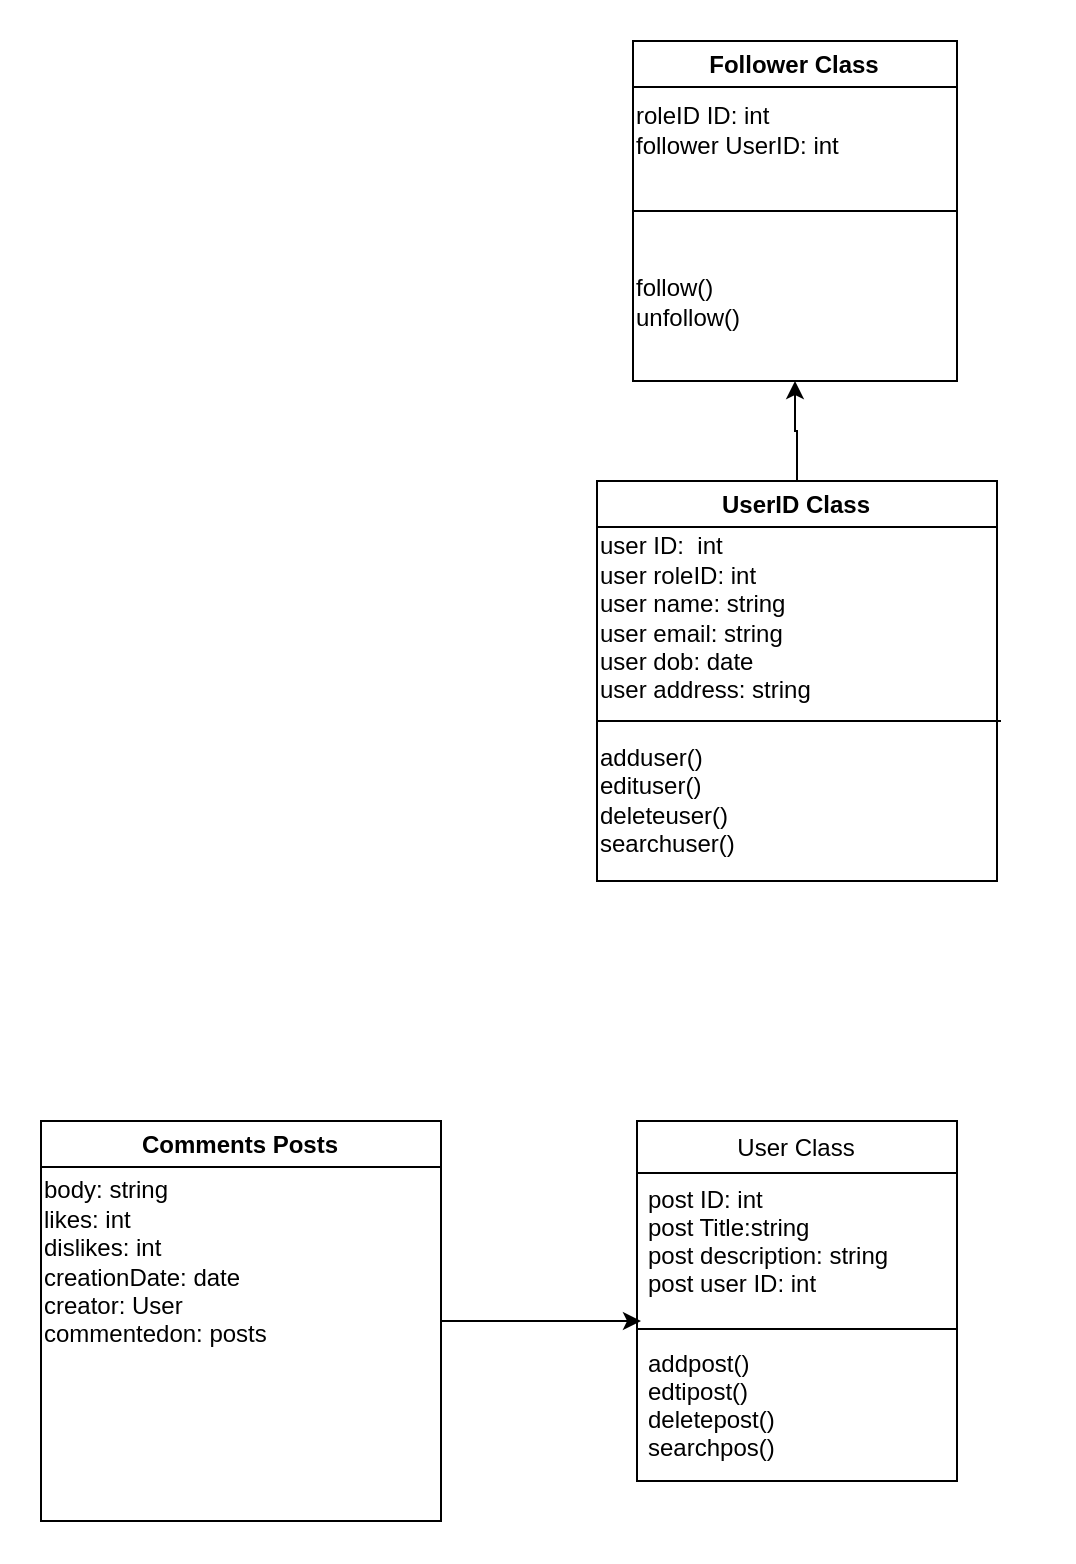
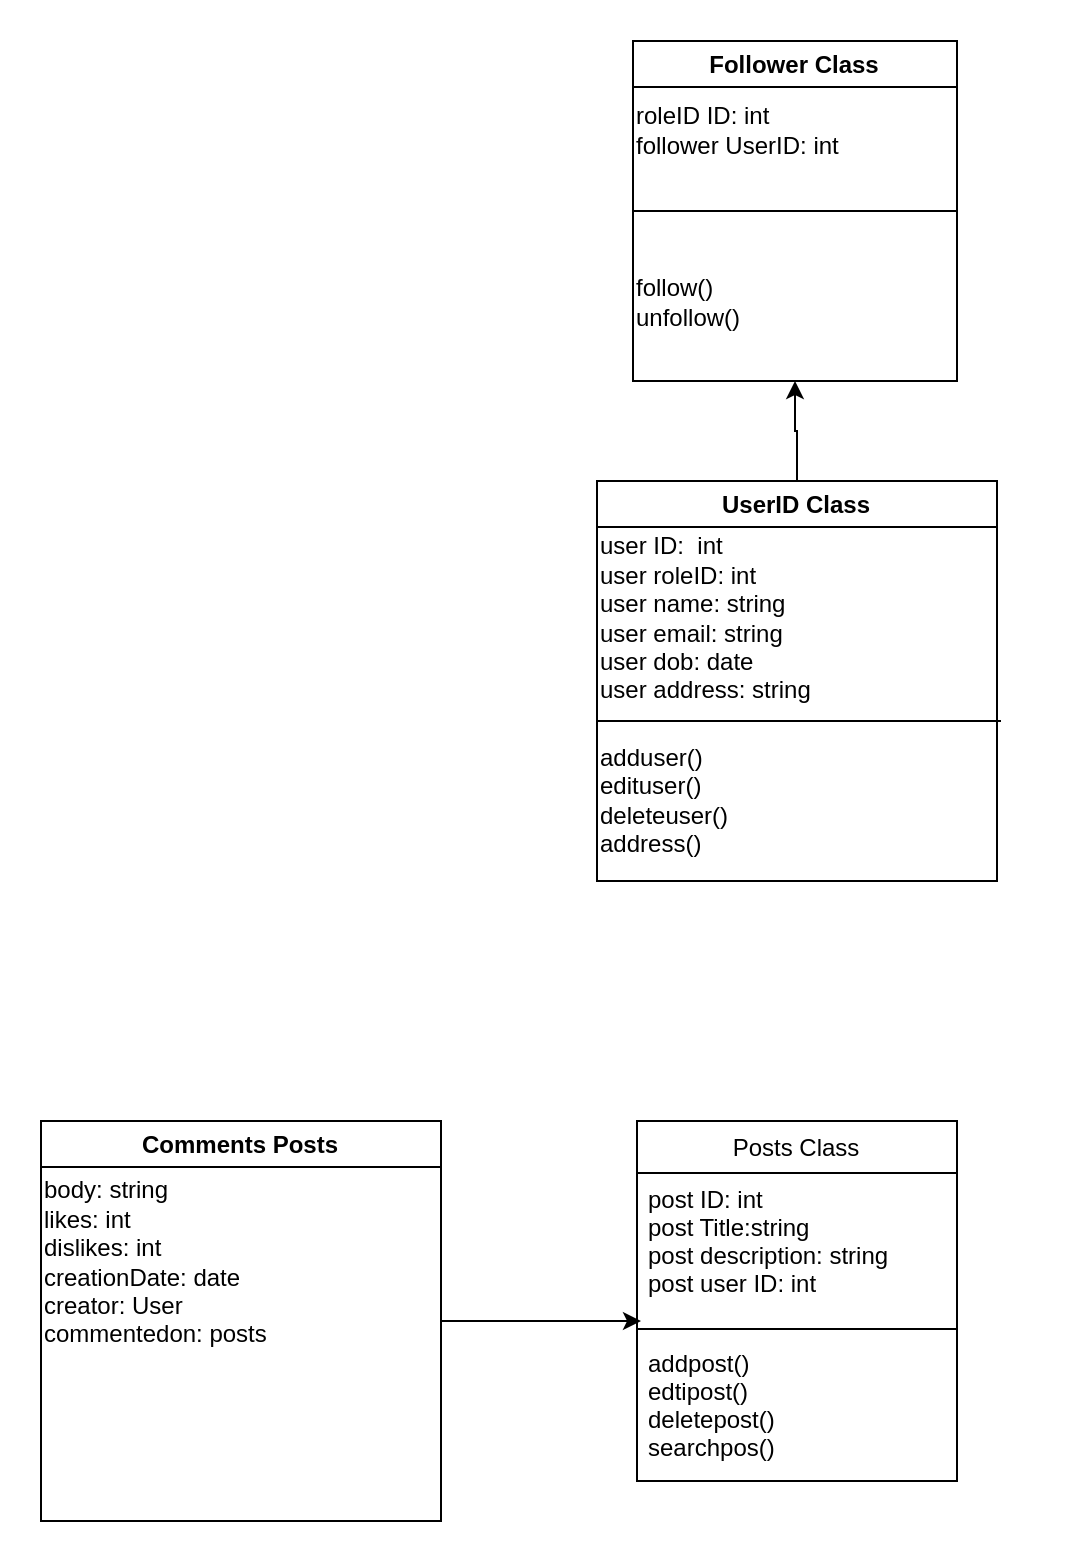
(682, 801) -> (679, 801)
(796, 1148) -> (796, 1148)
